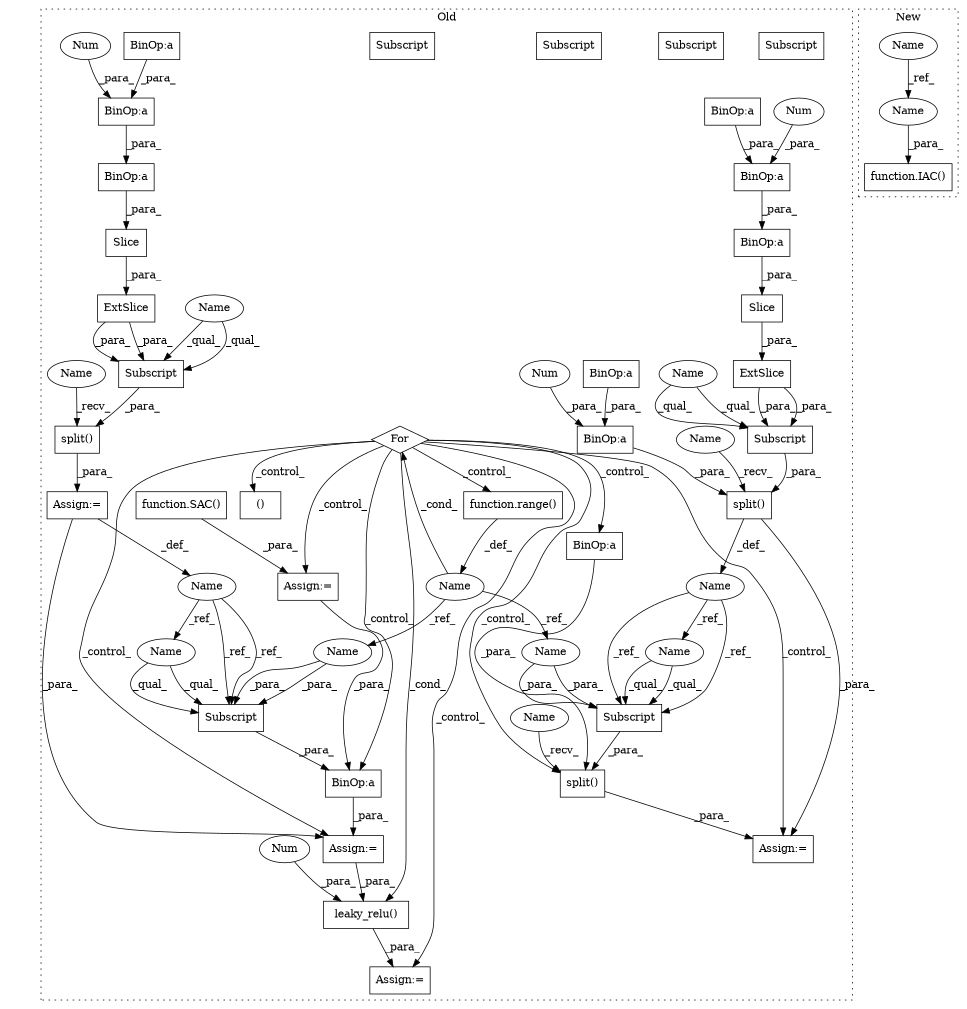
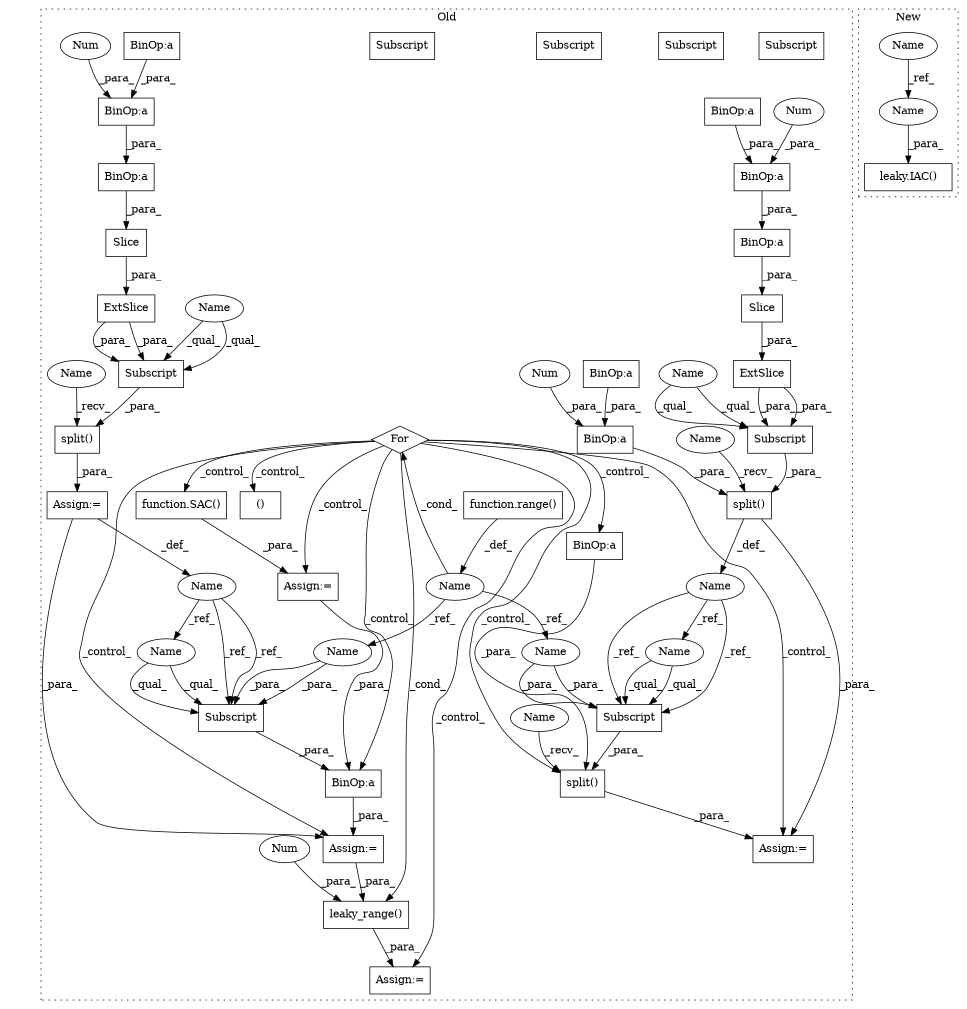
(908, 177) -> (908, 177)
(448, 468) -> (275, 448)
(366, 915) -> (366, 915)
